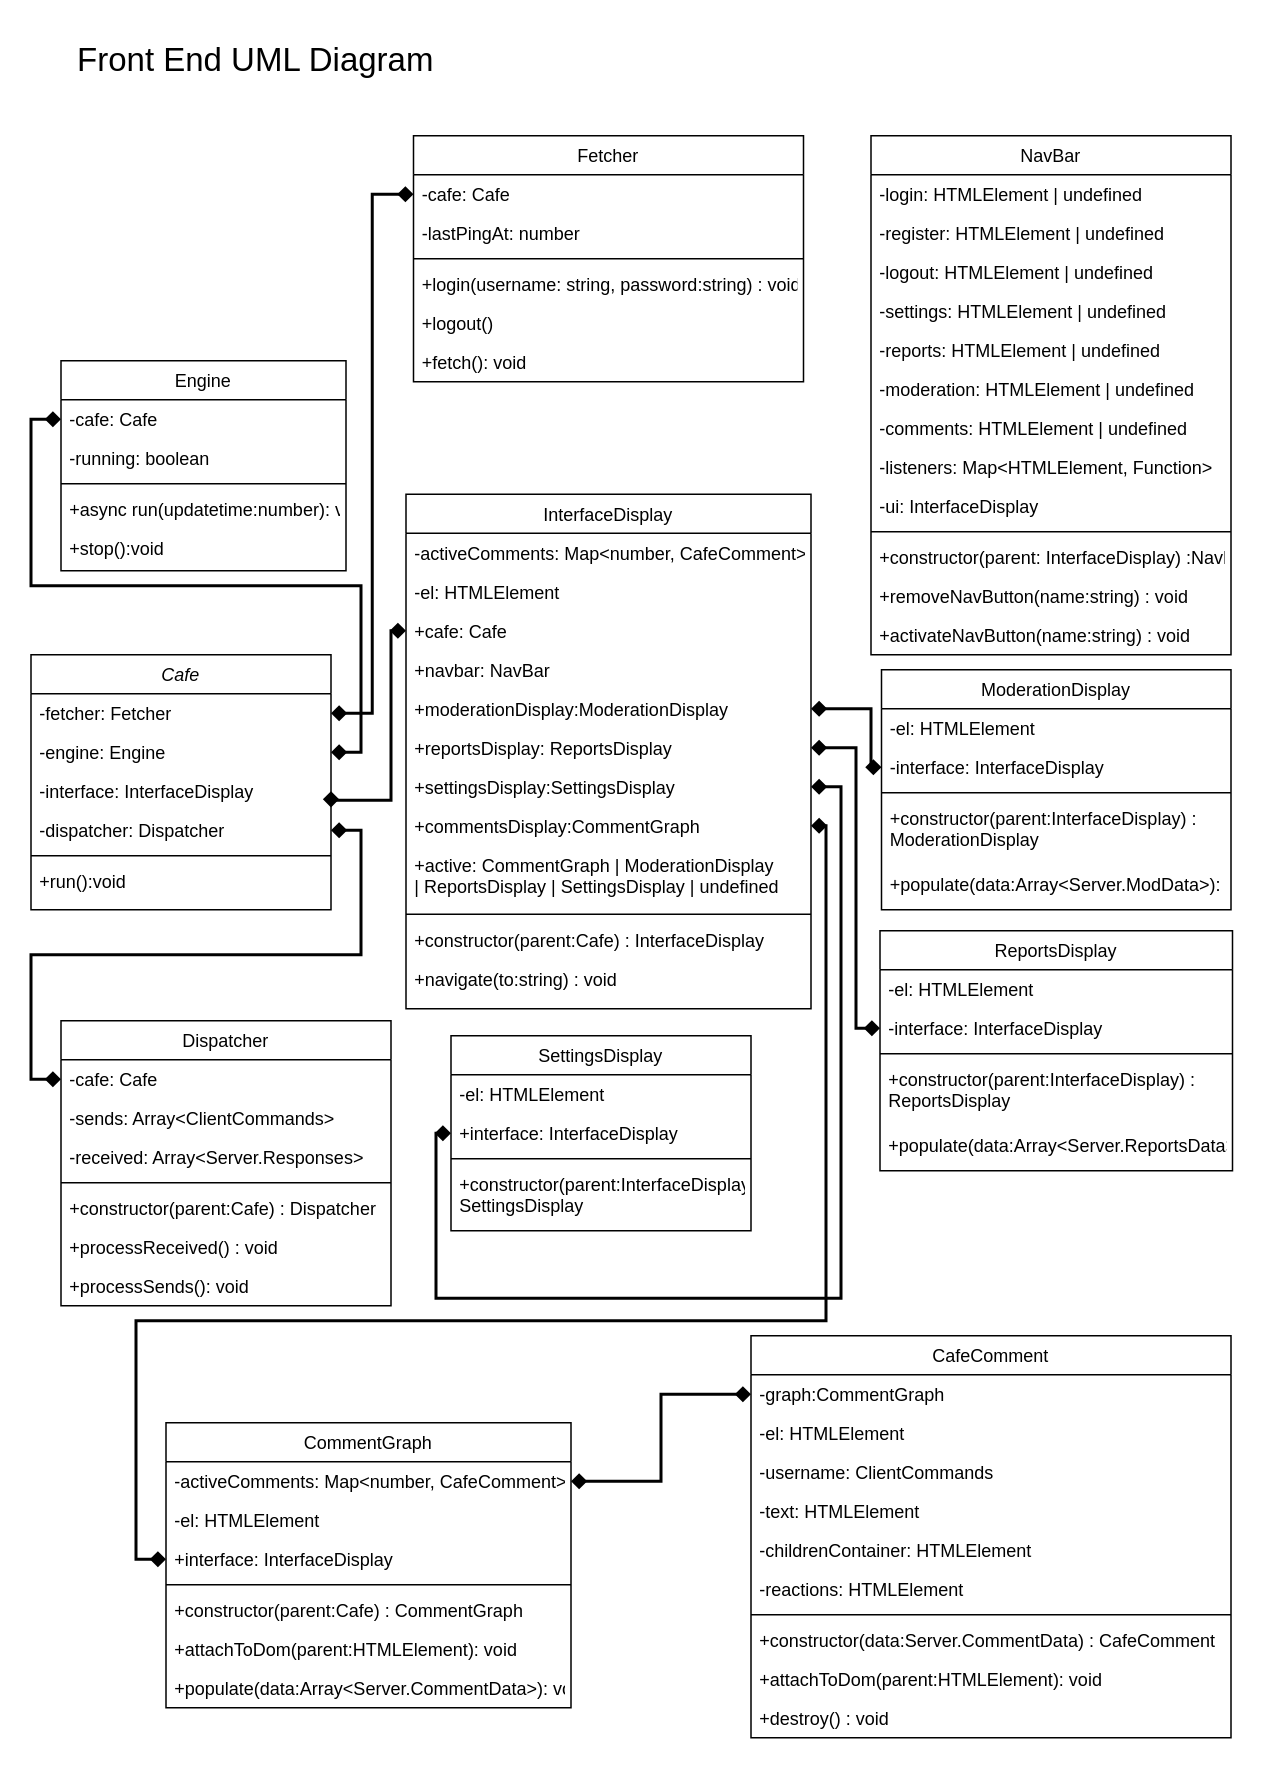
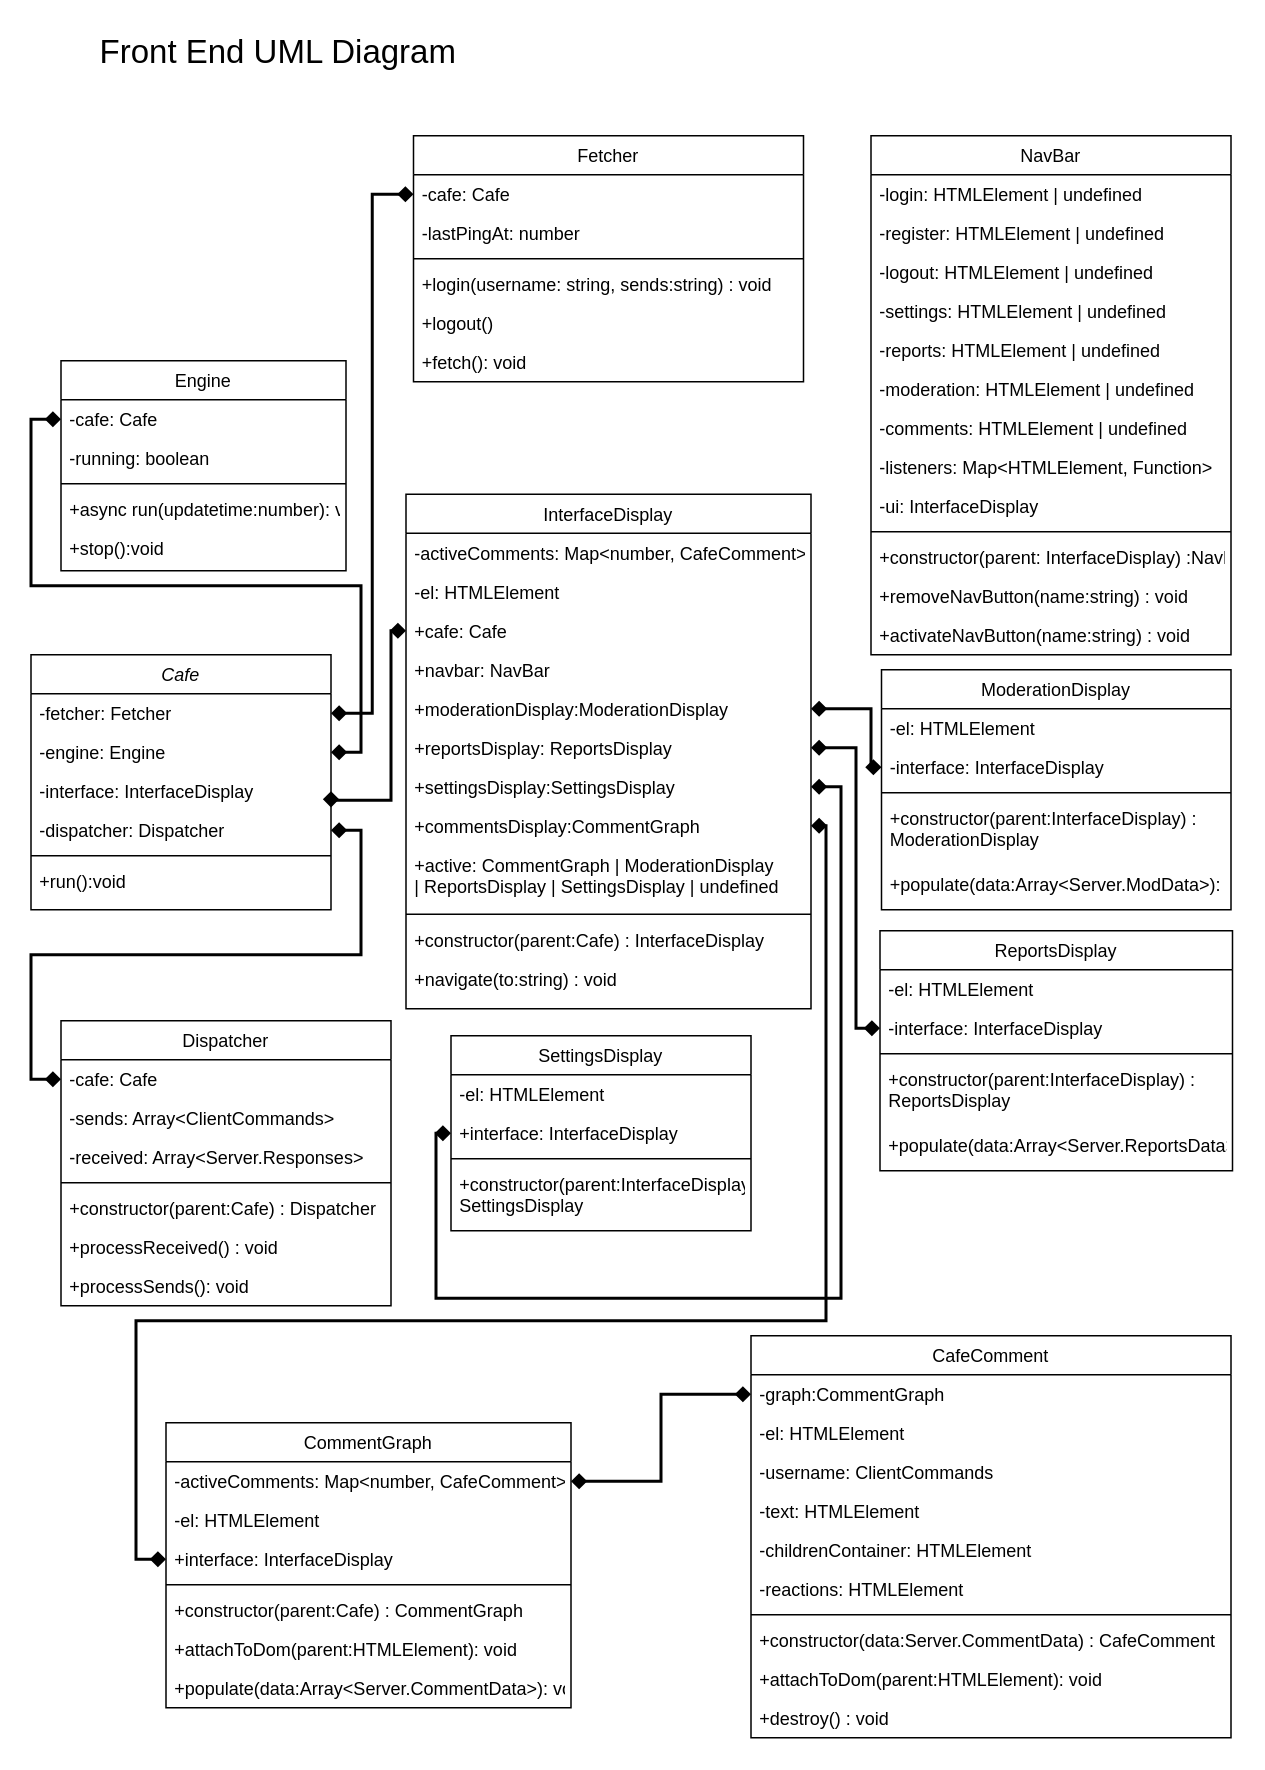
(256, 61) -> (278, 53)
(633, 285) -> (618, 285)
